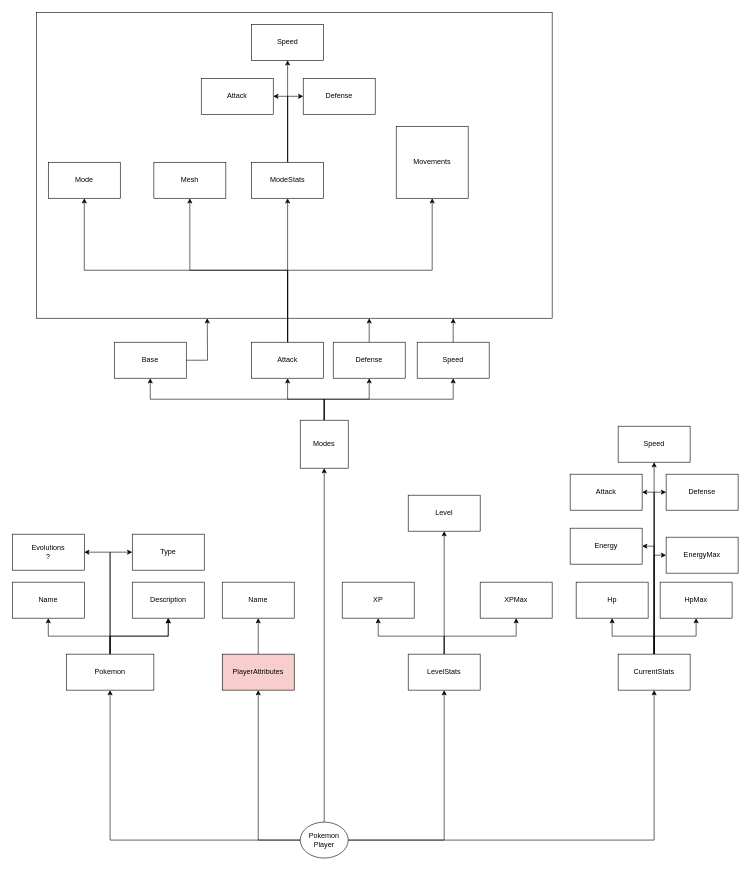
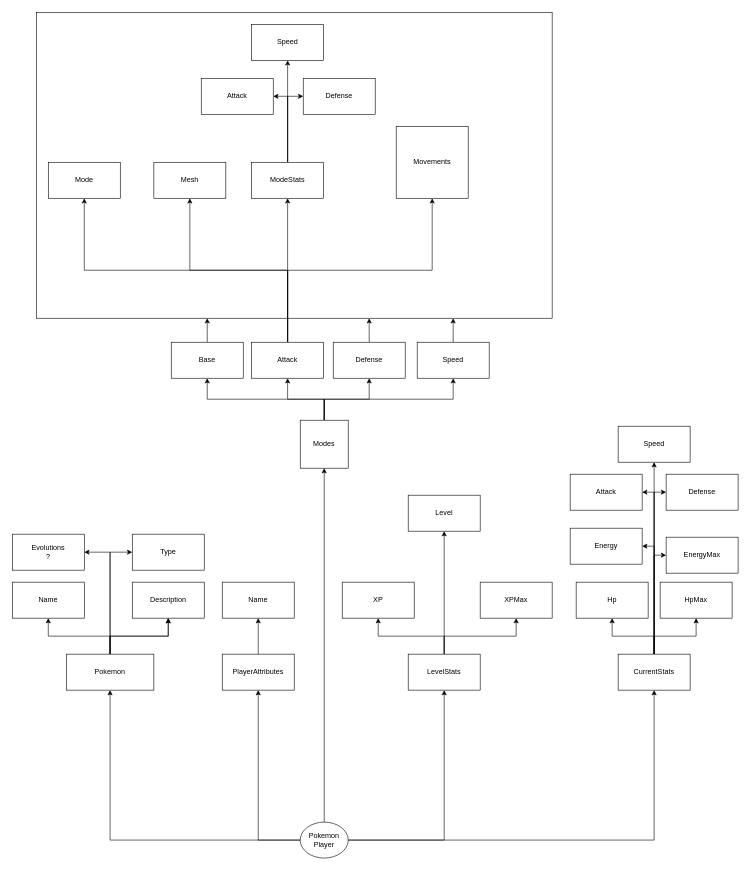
(150, 360) -> (207, 360)
(258, 672) -> (258, 672)
